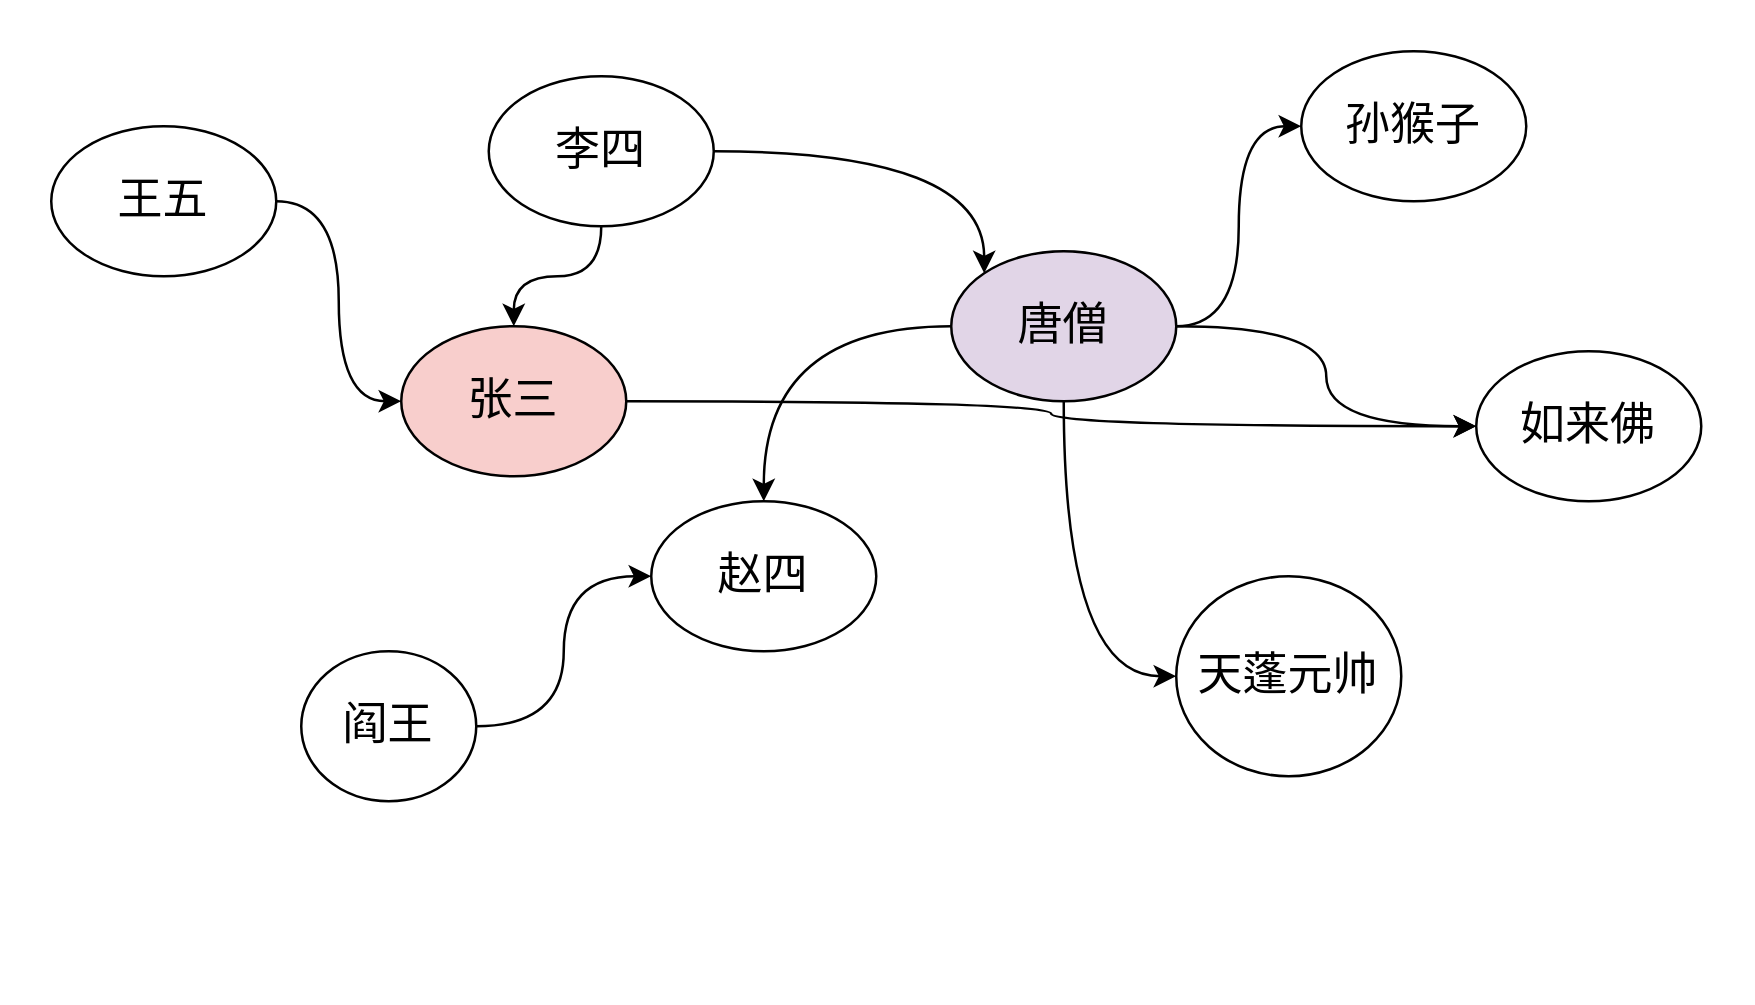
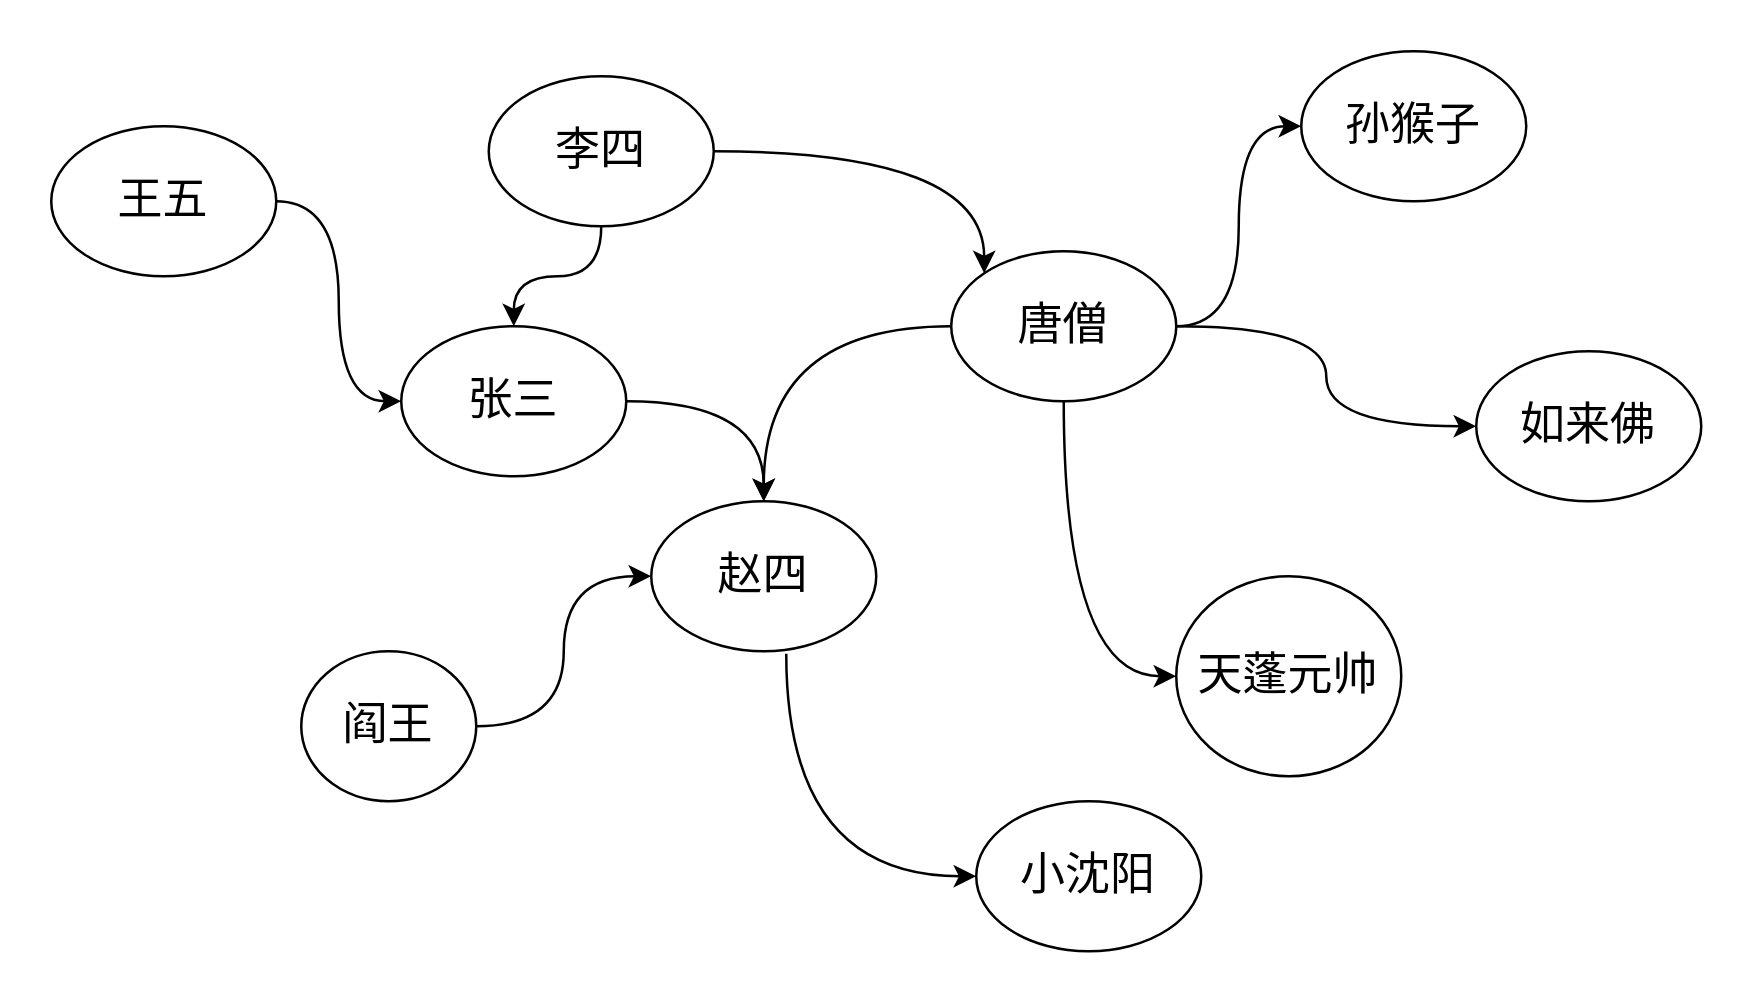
(1064, 326) -> (1064, 326)
(514, 401) -> (514, 401)
(1233, 425) -> (712, 414)
none -> (822, 808)
none -> (1089, 876)
